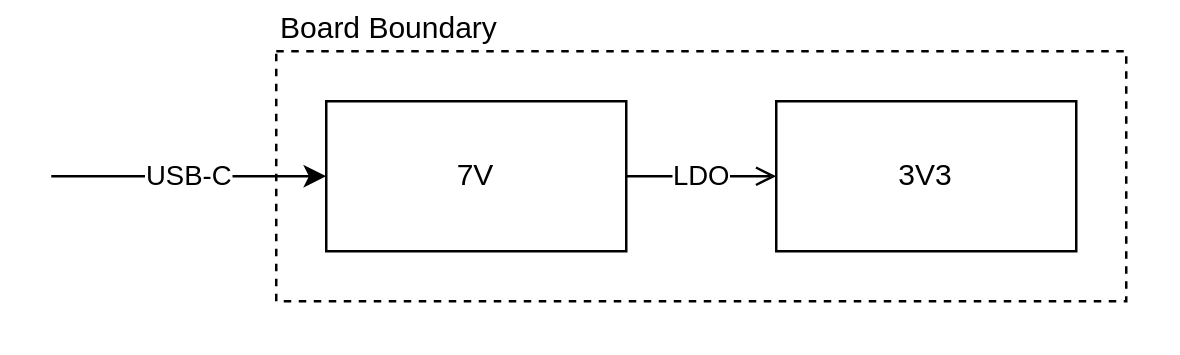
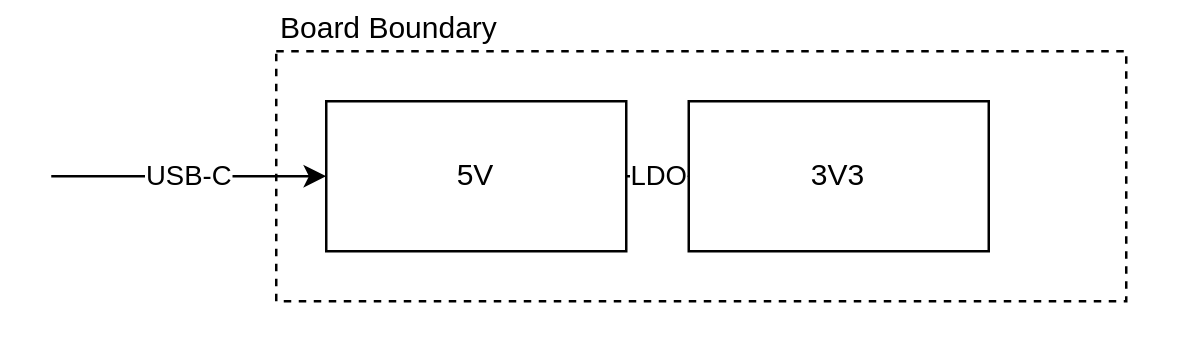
(476, 176) -> (476, 176)
(926, 176) -> (839, 176)
